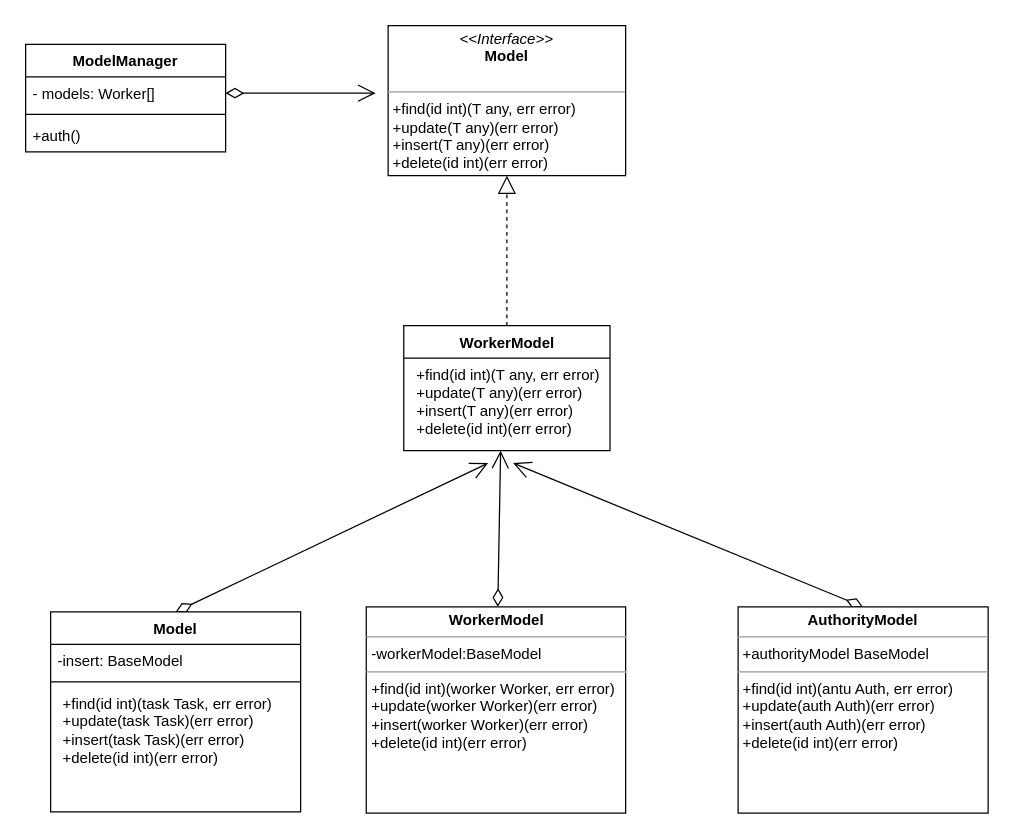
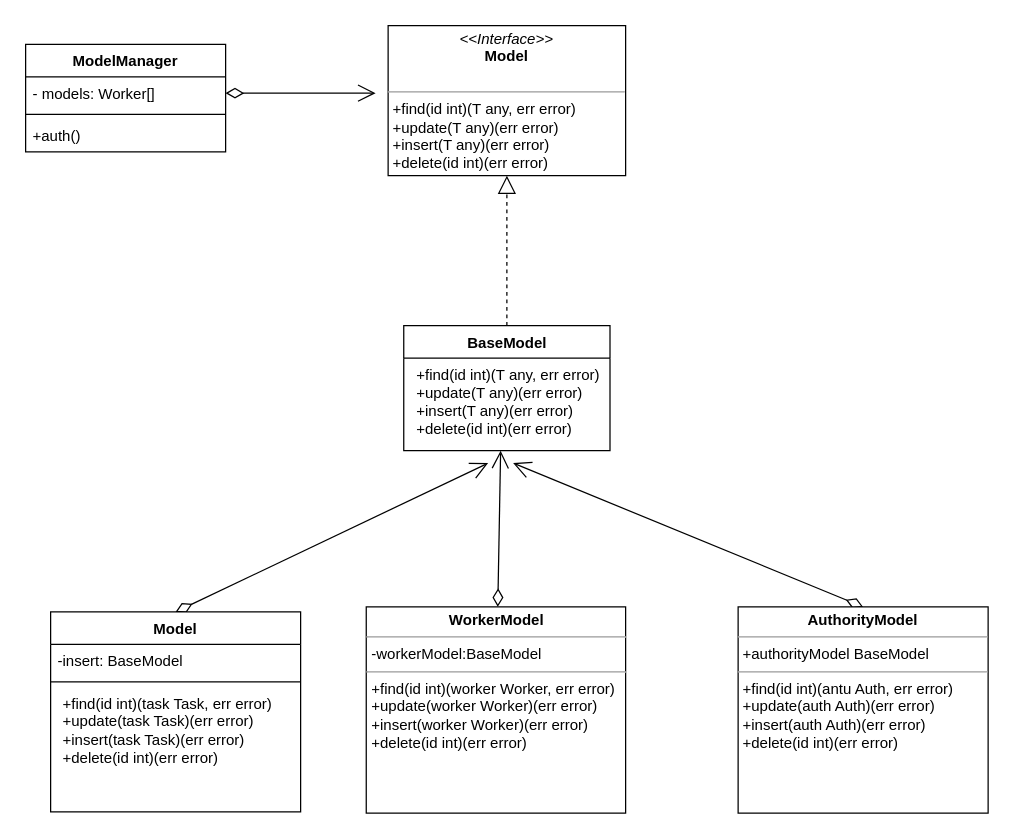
(508, 343) -> (508, 343)
